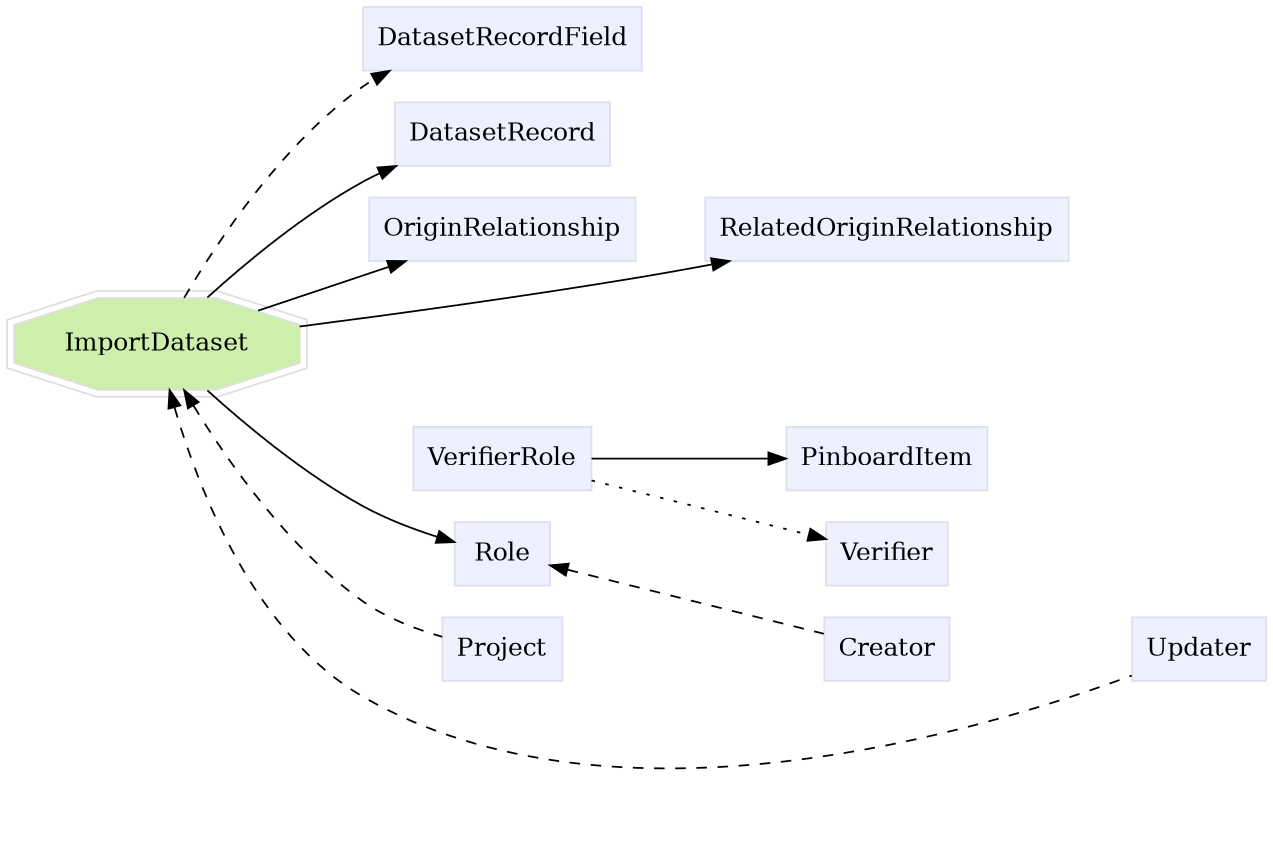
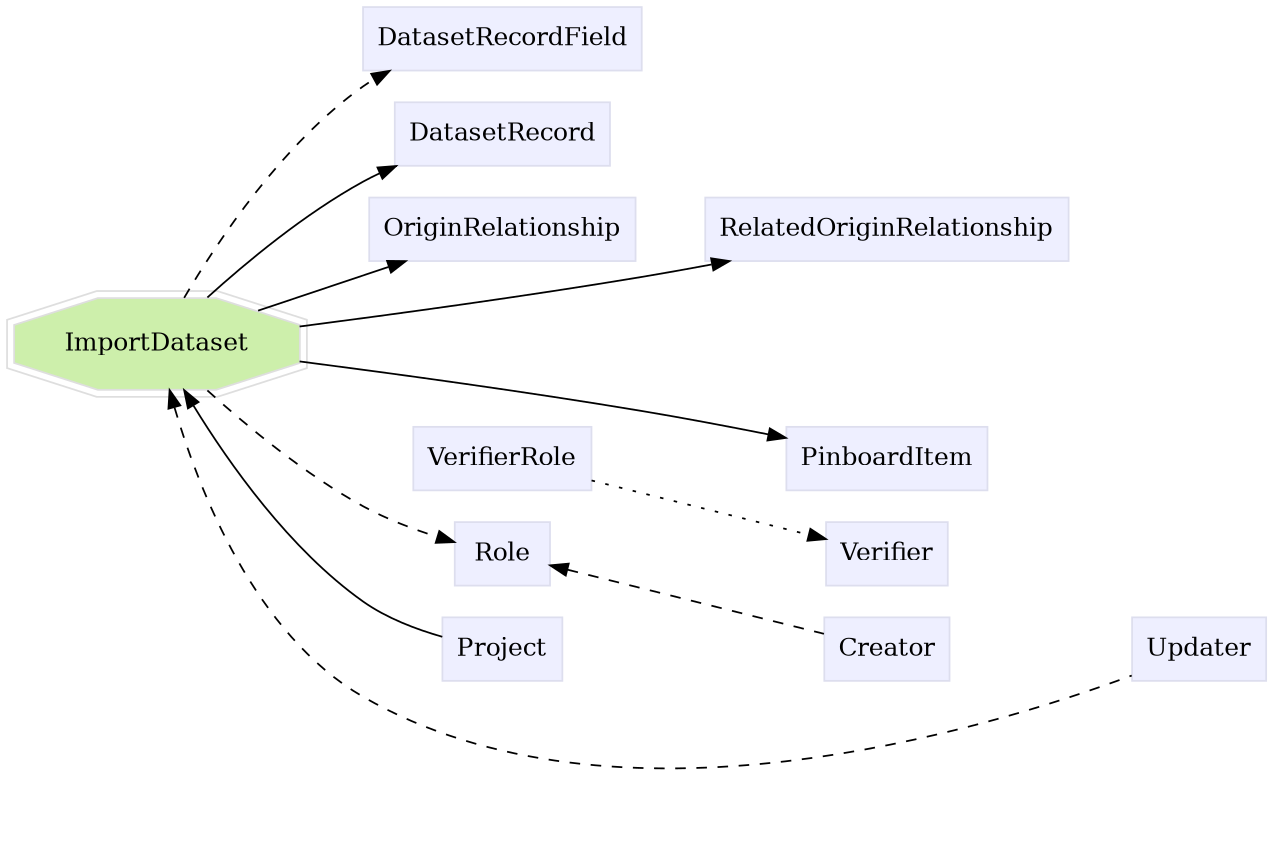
(680, 459) -> (535, 394)
(315, 476) -> (315, 476)
(298, 544) -> (298, 544)
